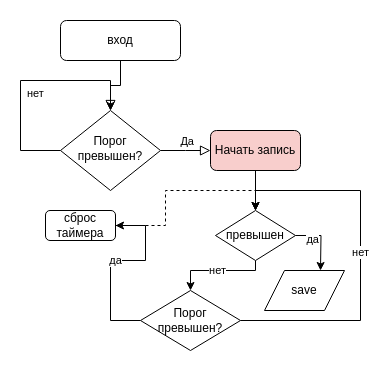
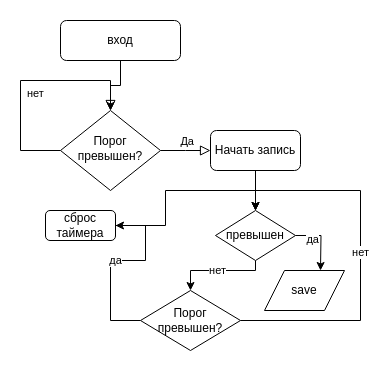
(256, 151) -> (256, 151)
(183, 191) -> (183, 191)
